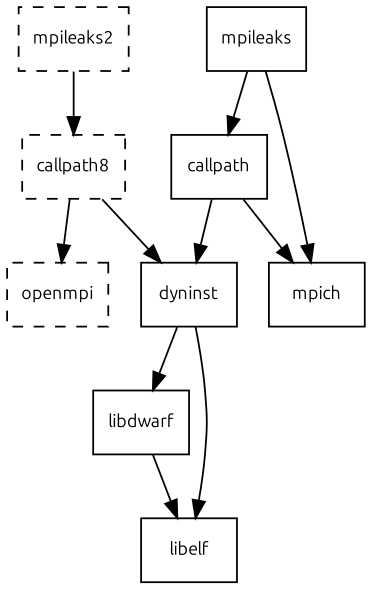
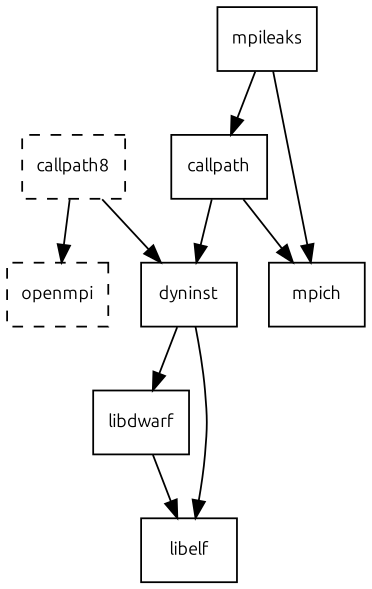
(74, 39) -> none
